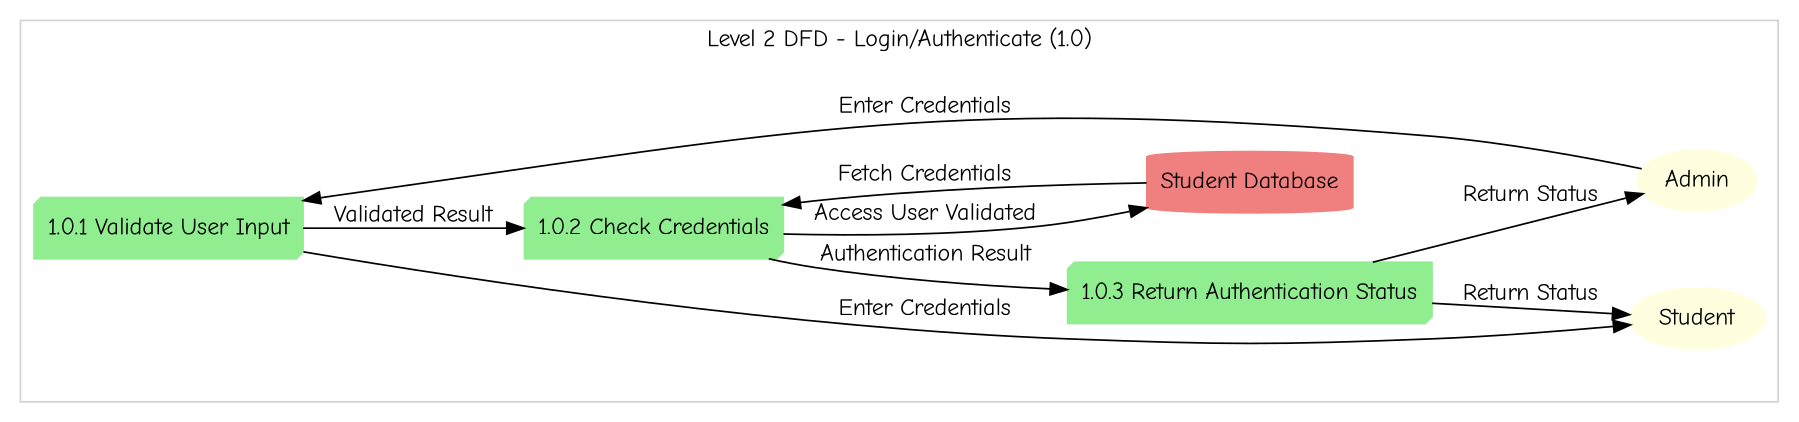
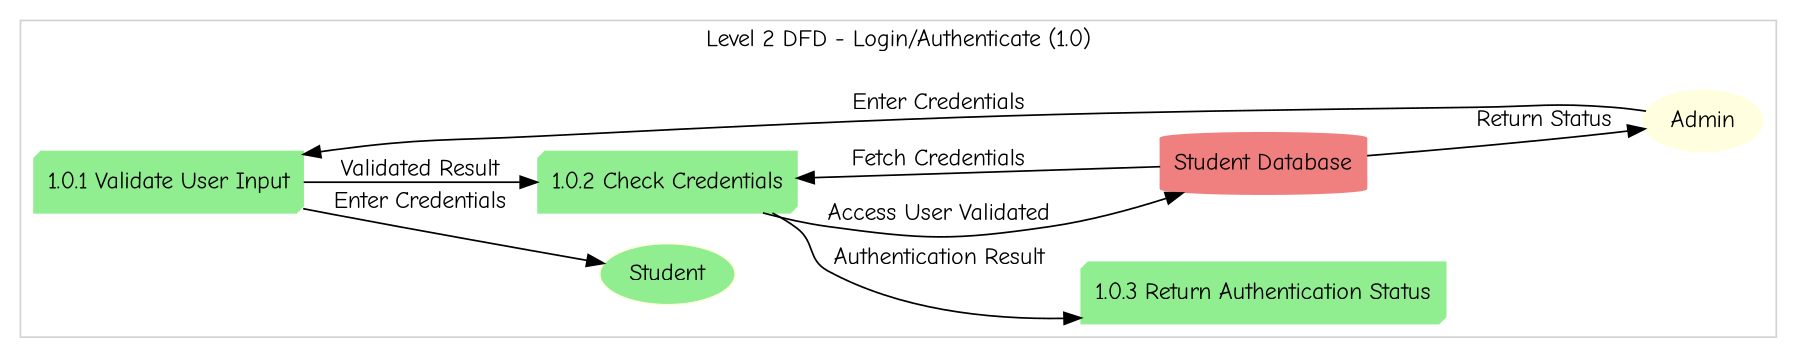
(1500, 230) -> (1497, 144)
(1522, 308) -> none
(1697, 318) -> (667, 274)
